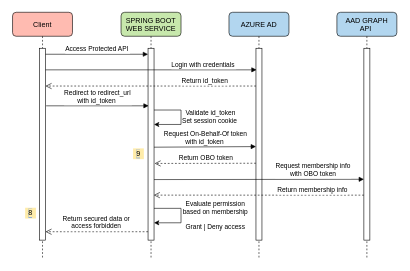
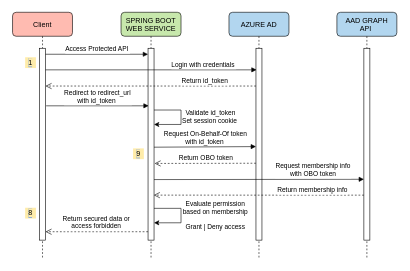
none -> (30, 63)
